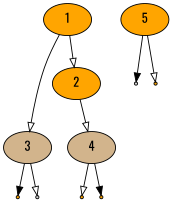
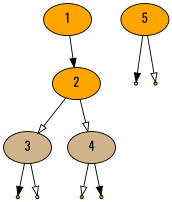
(71, 47) -> (71, 47)
(41, 77) -> (55, 112)
